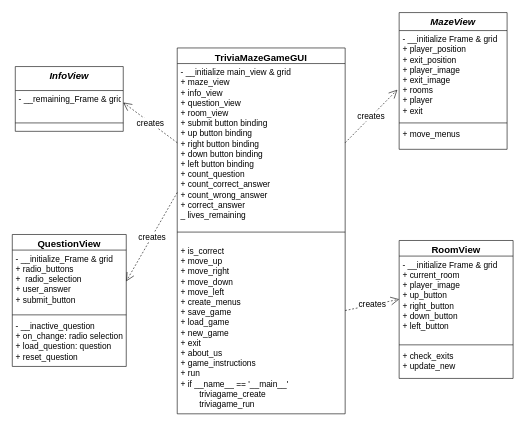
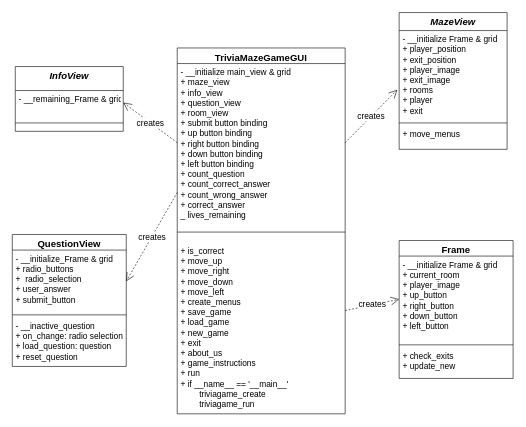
(456, 250) -> (456, 250)
